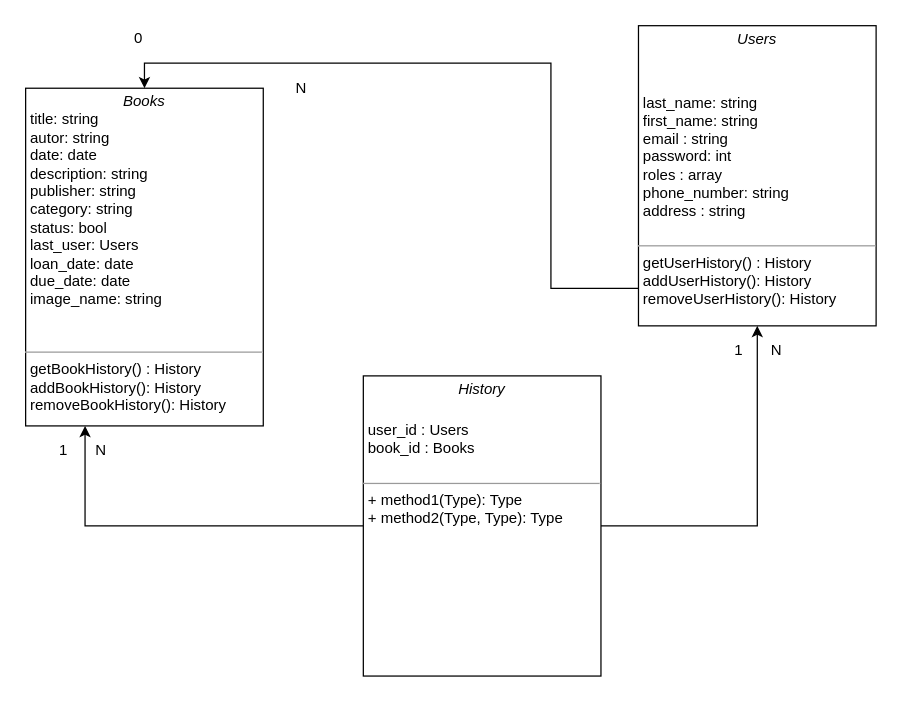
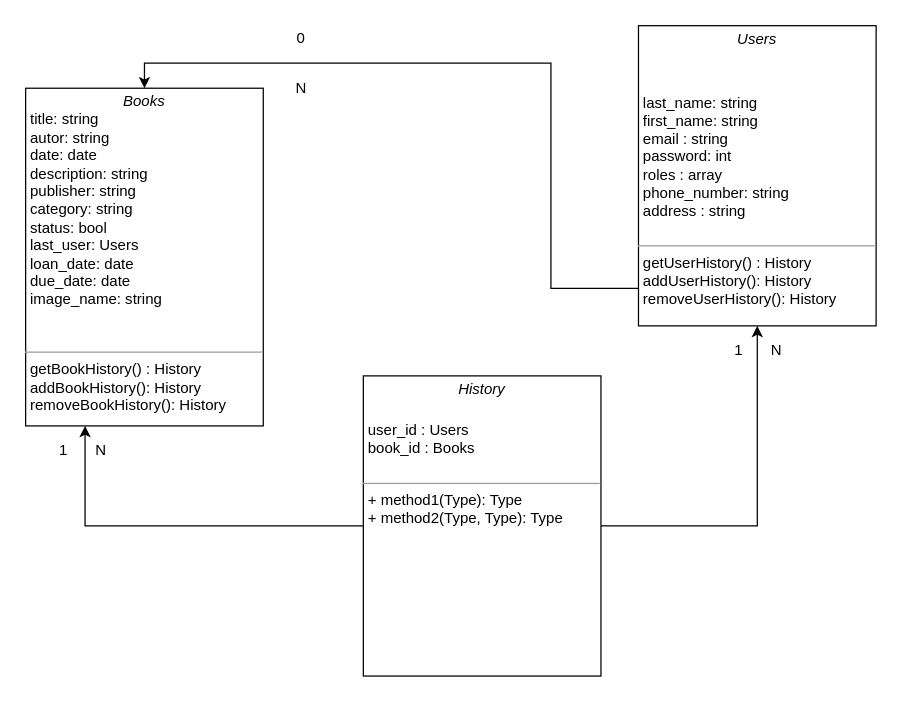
(138, 38) -> (301, 38)
